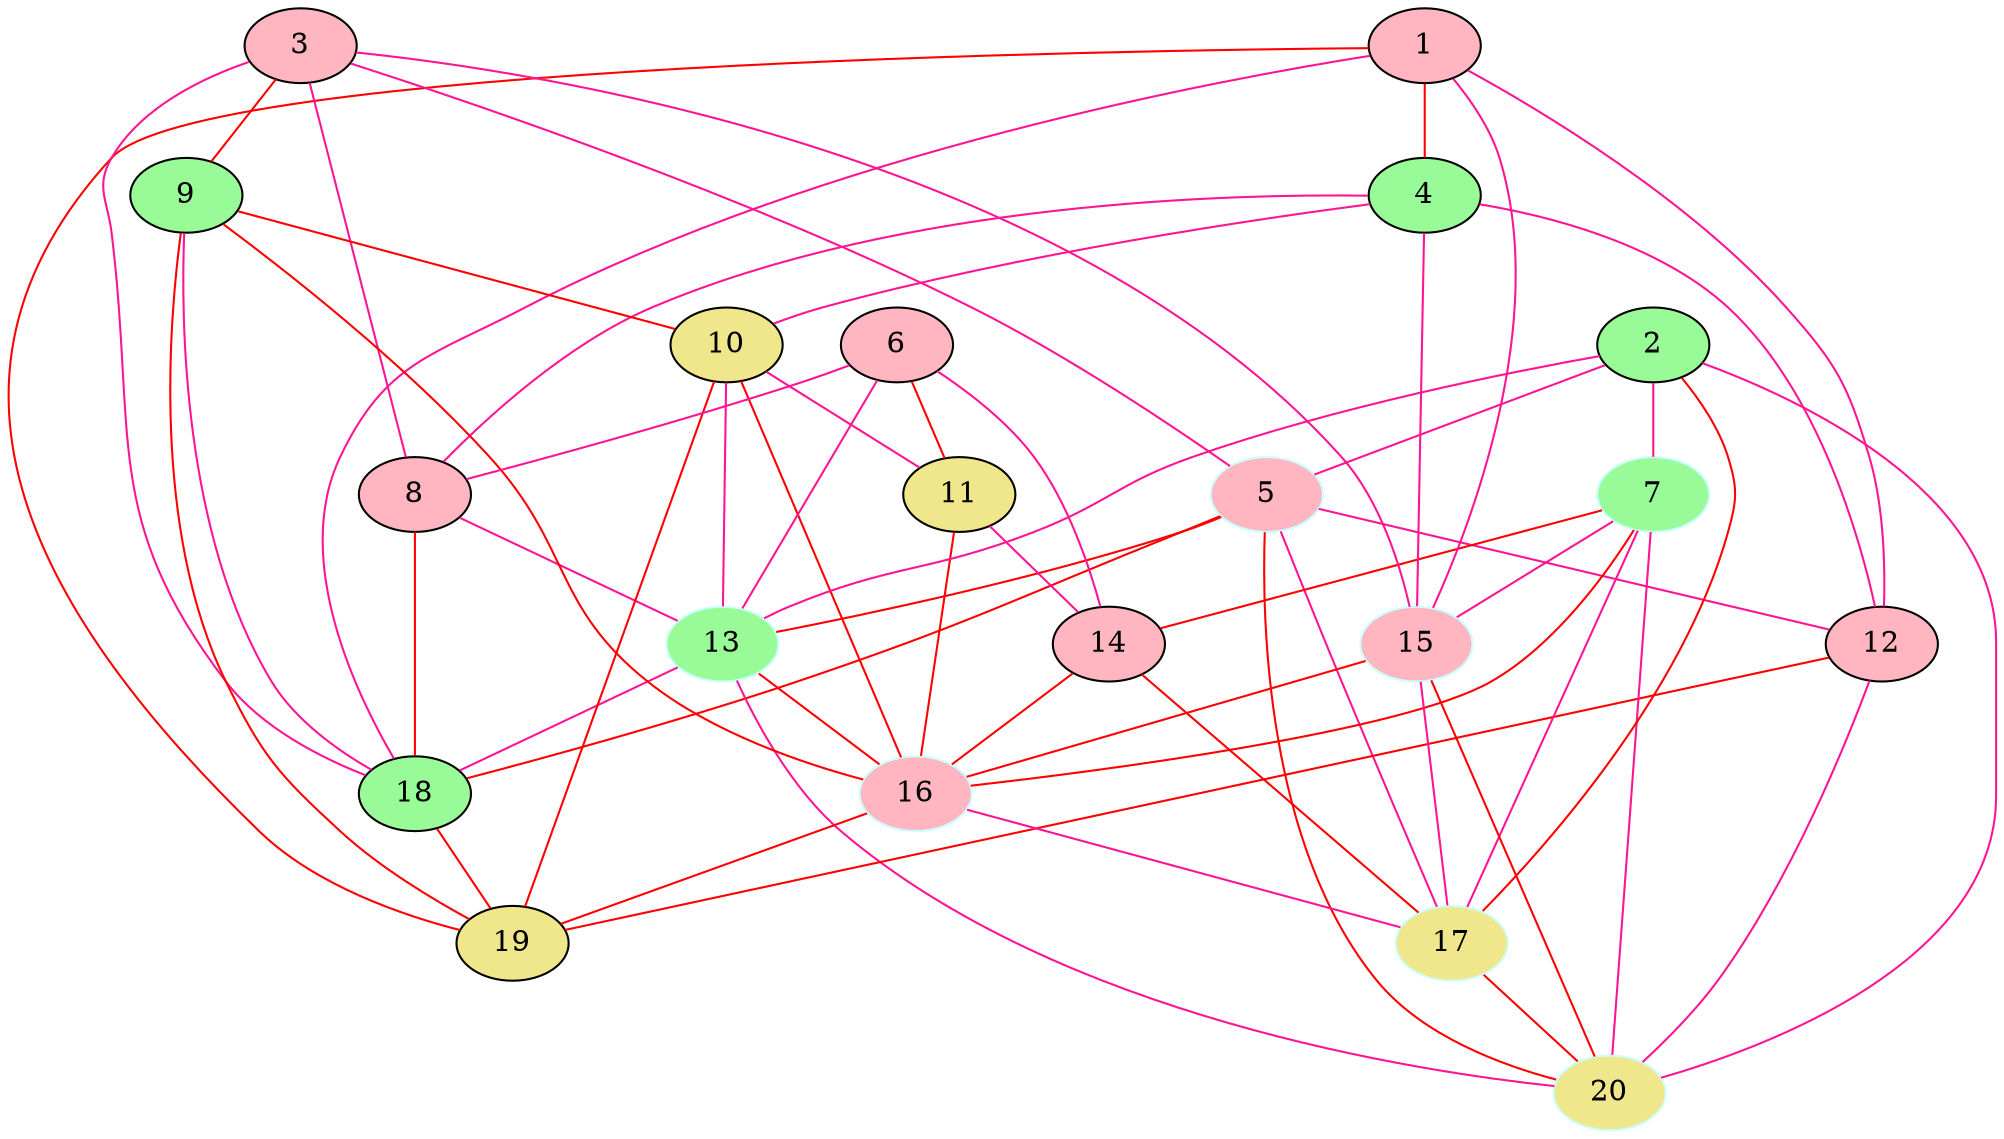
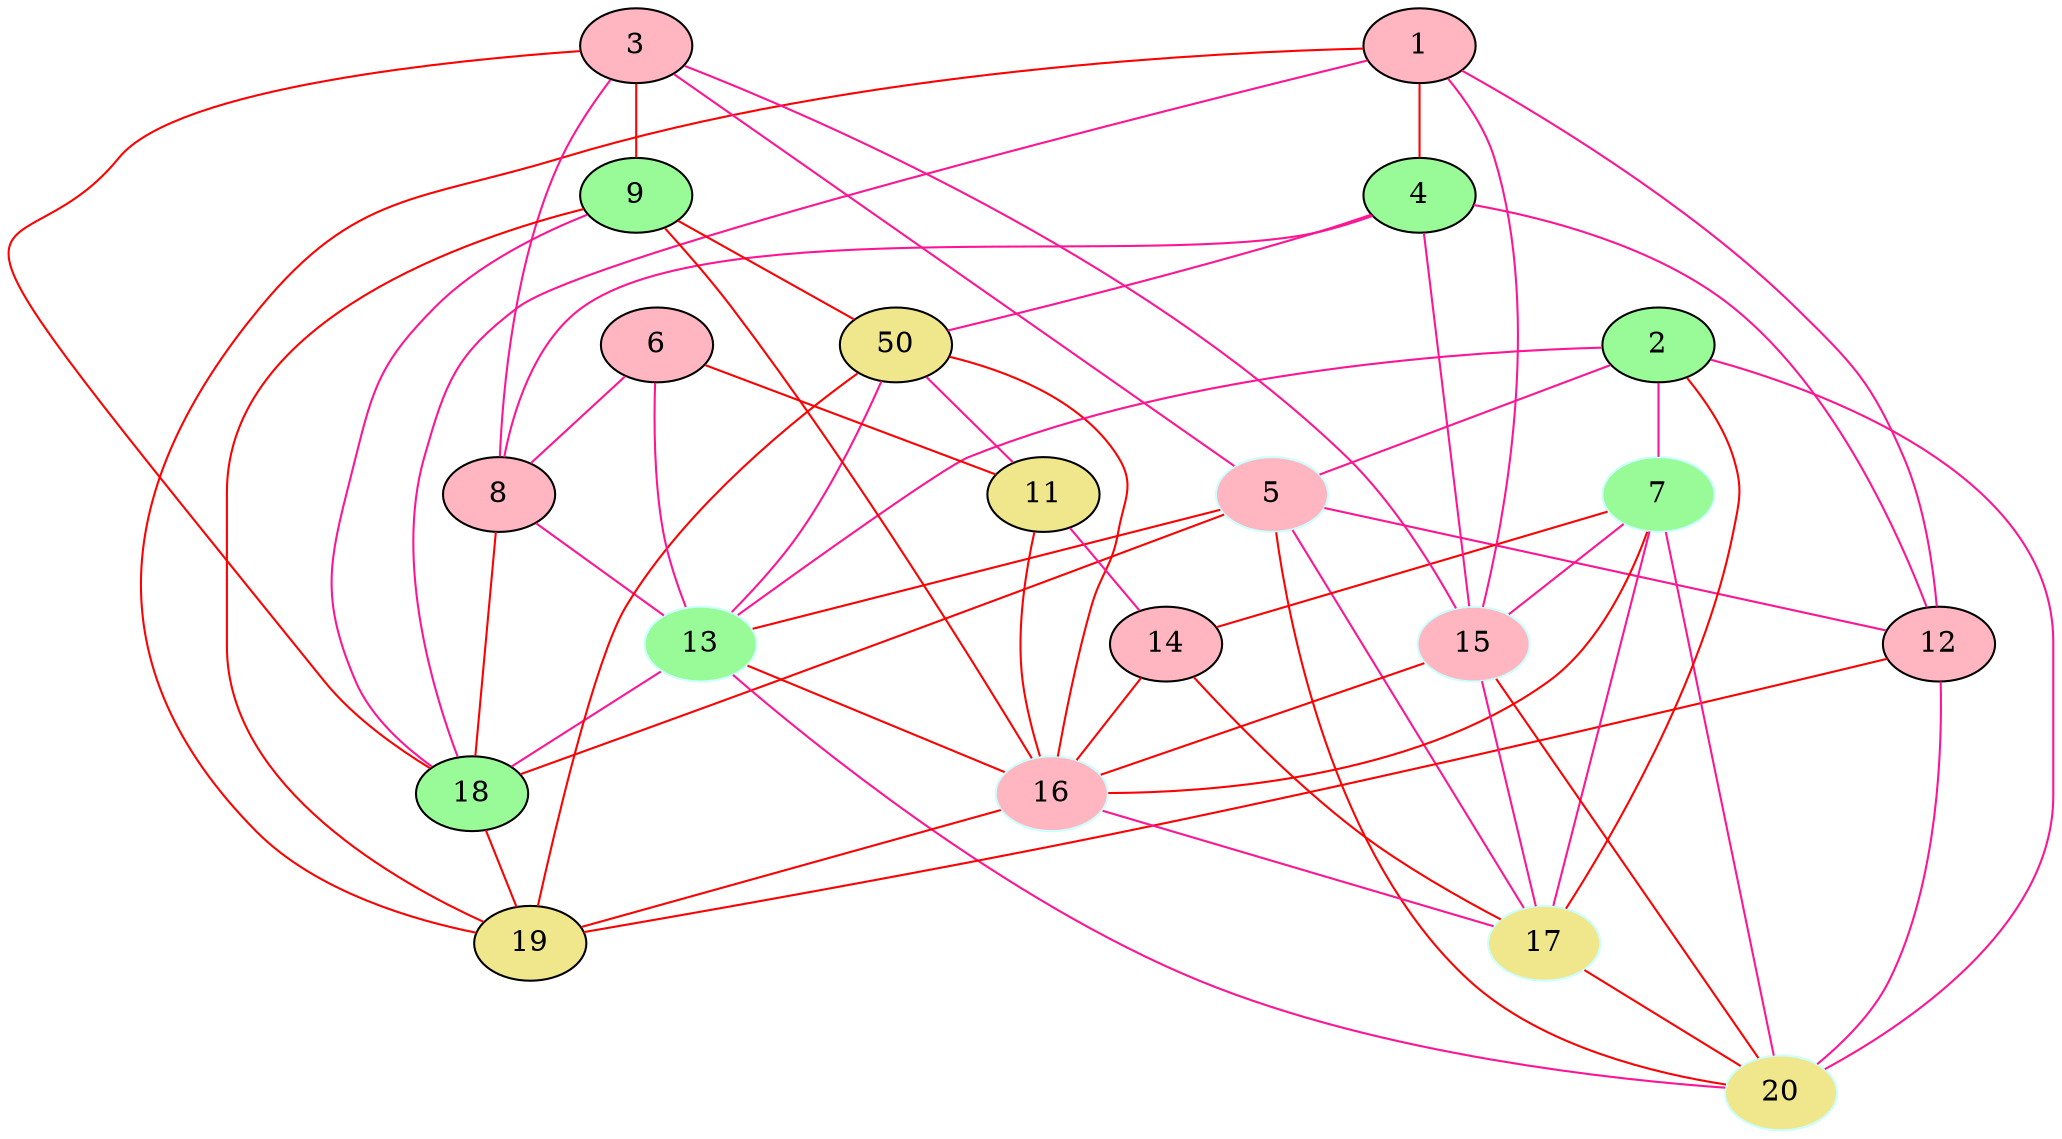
(727, 345) -> (896, 345)
(127, 429) -> (15, 274)
(1044, 471) -> none
